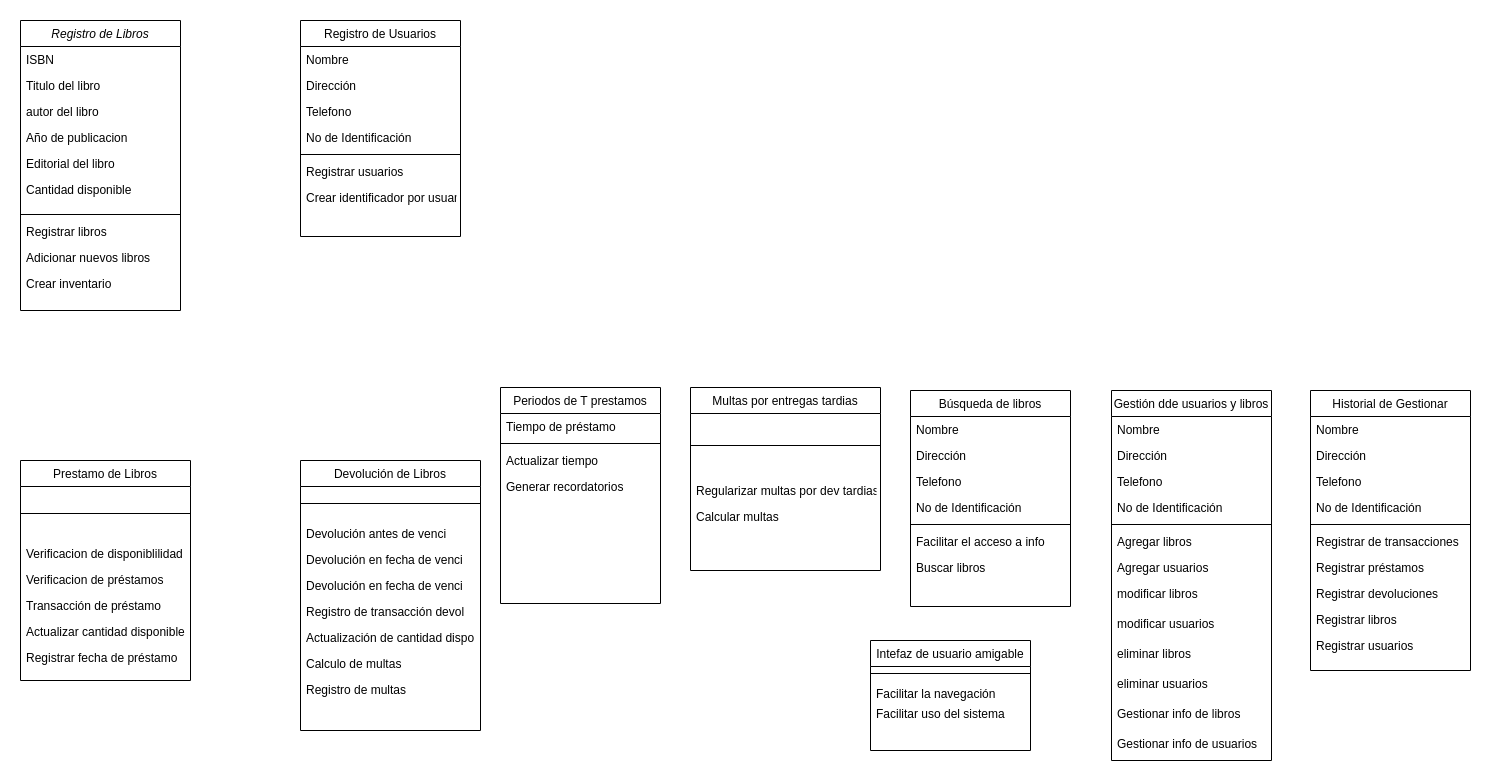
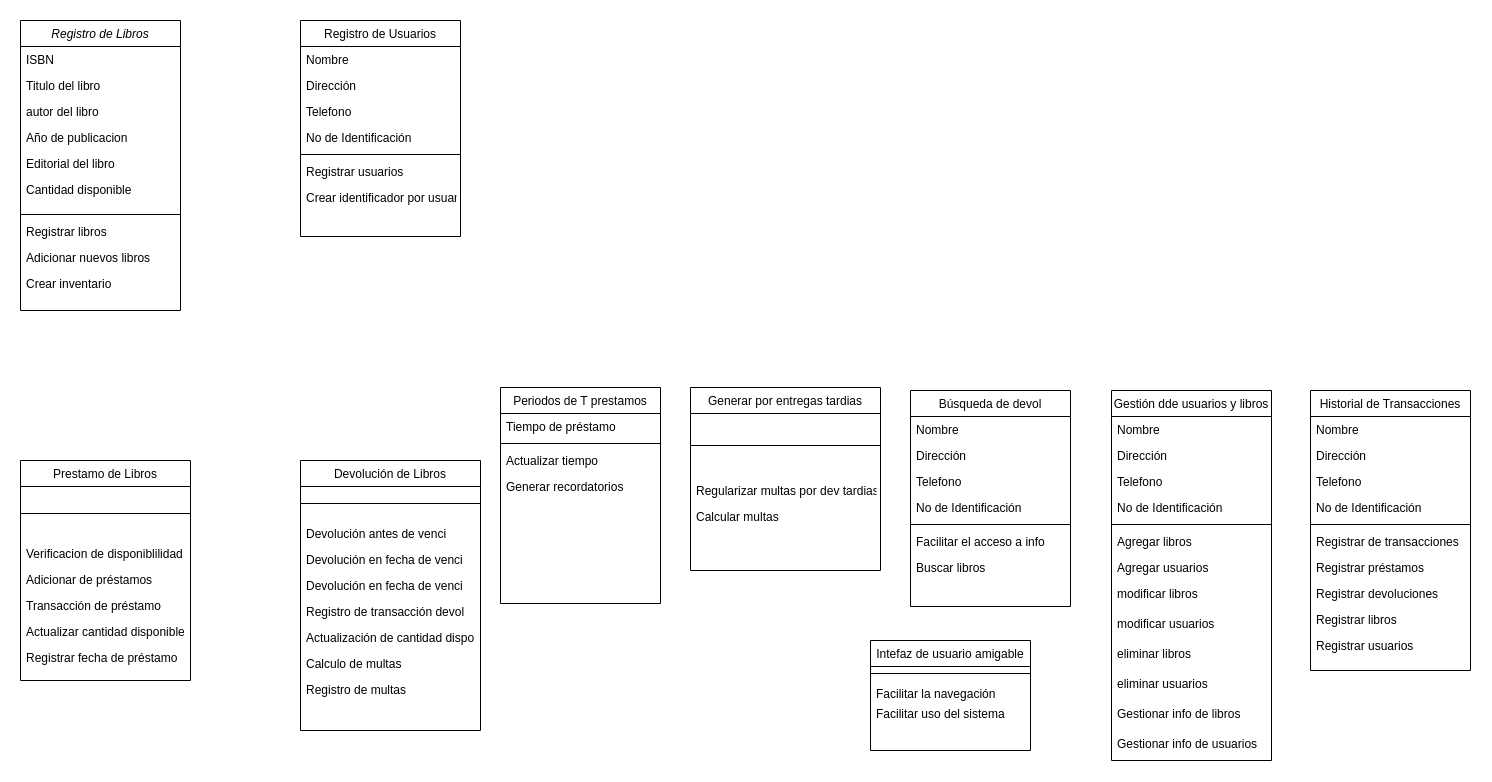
(785, 401) -> (785, 401)
(990, 404) -> (990, 404)
(1390, 404) -> (1390, 404)
(102, 580) -> (94, 580)
